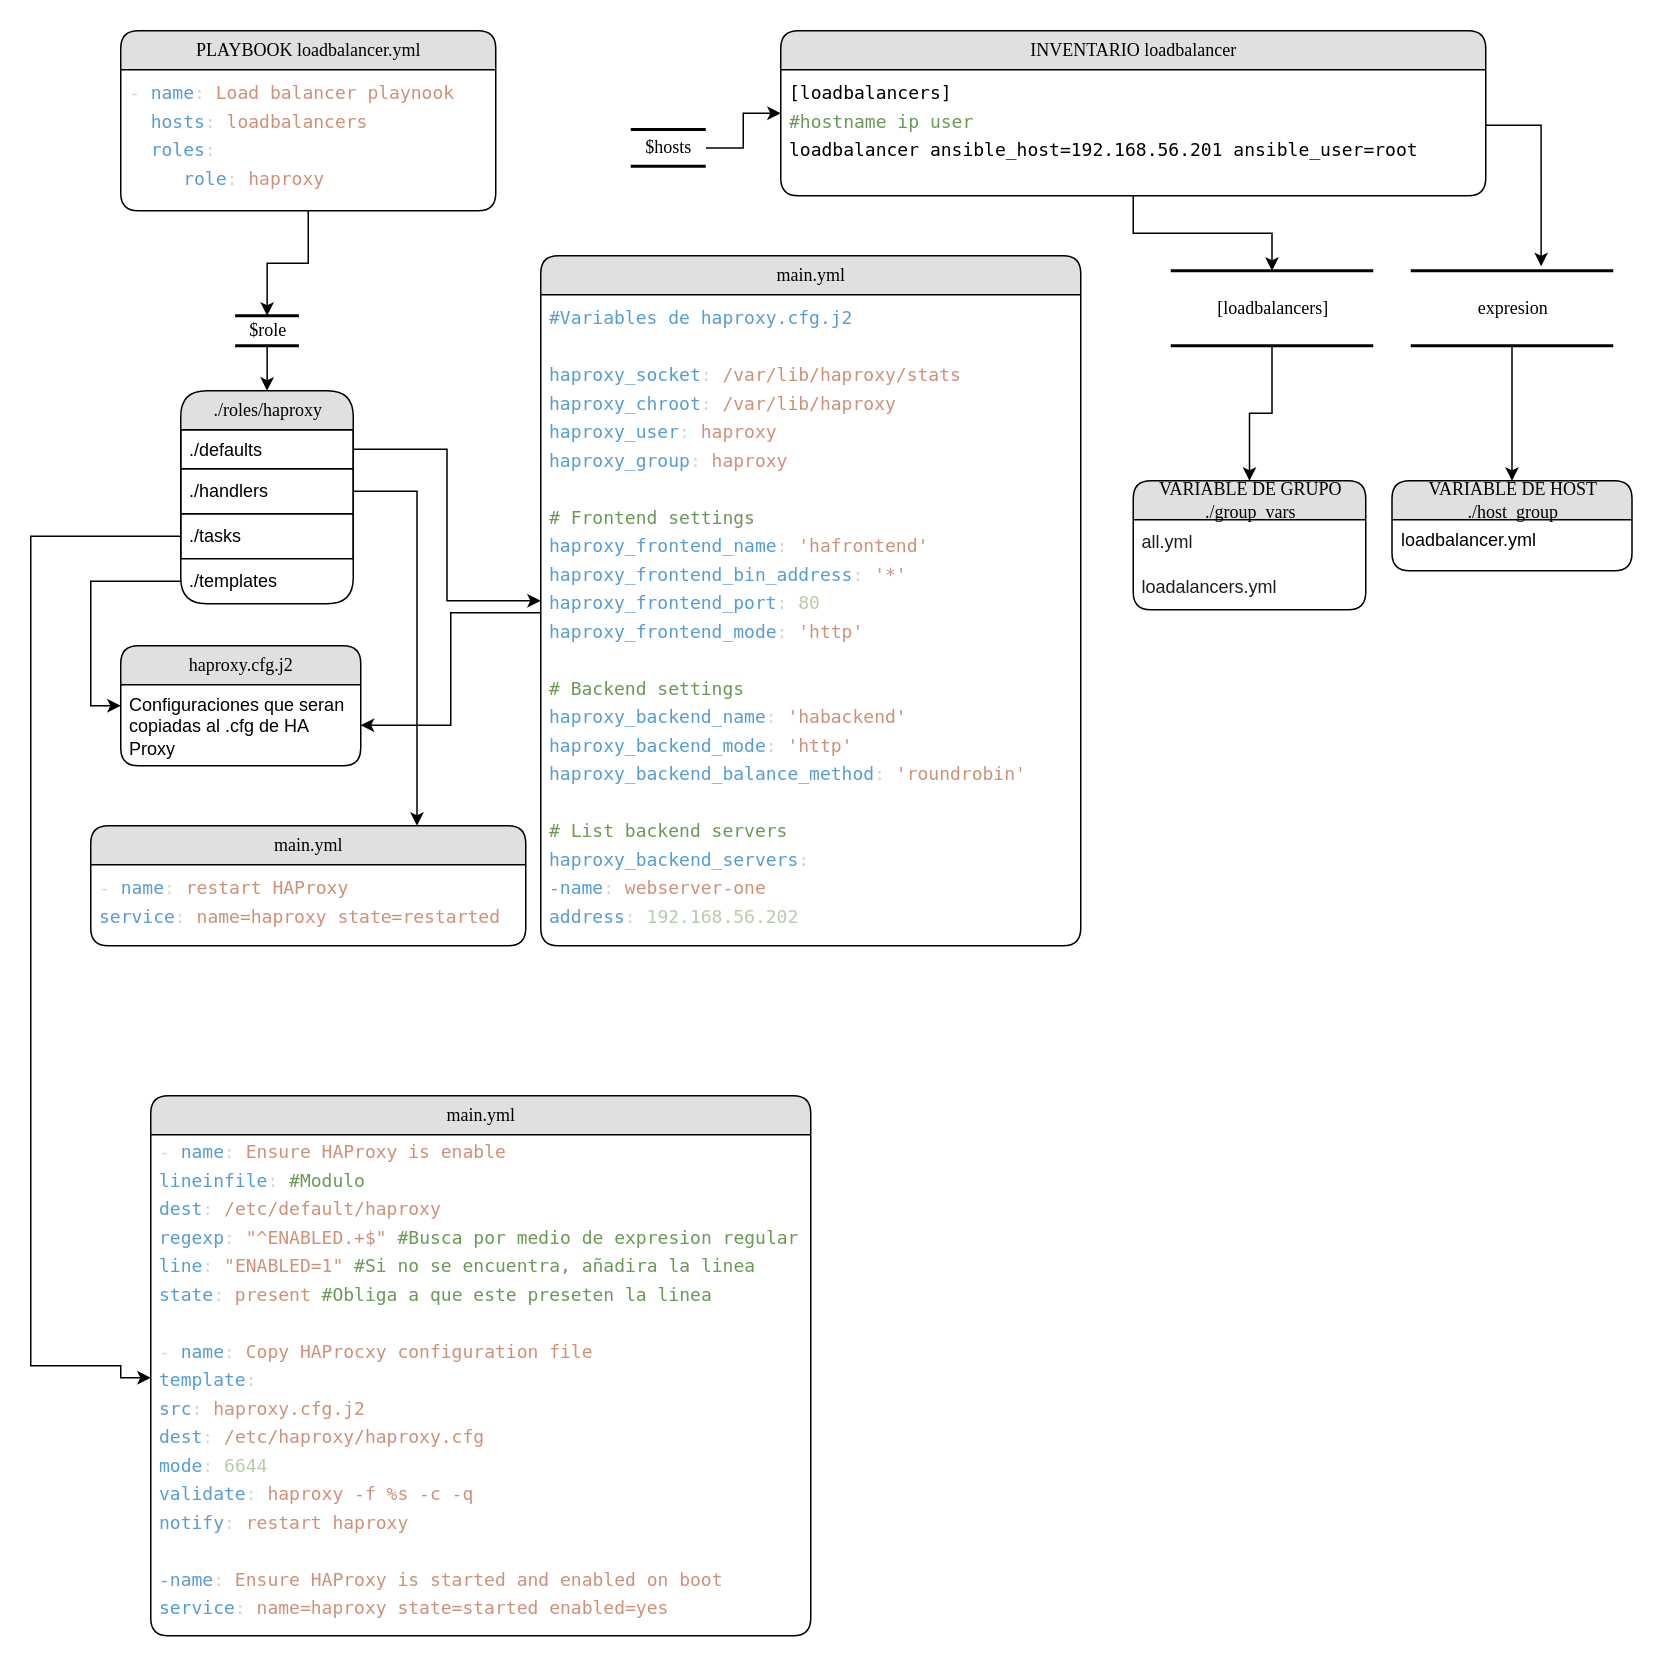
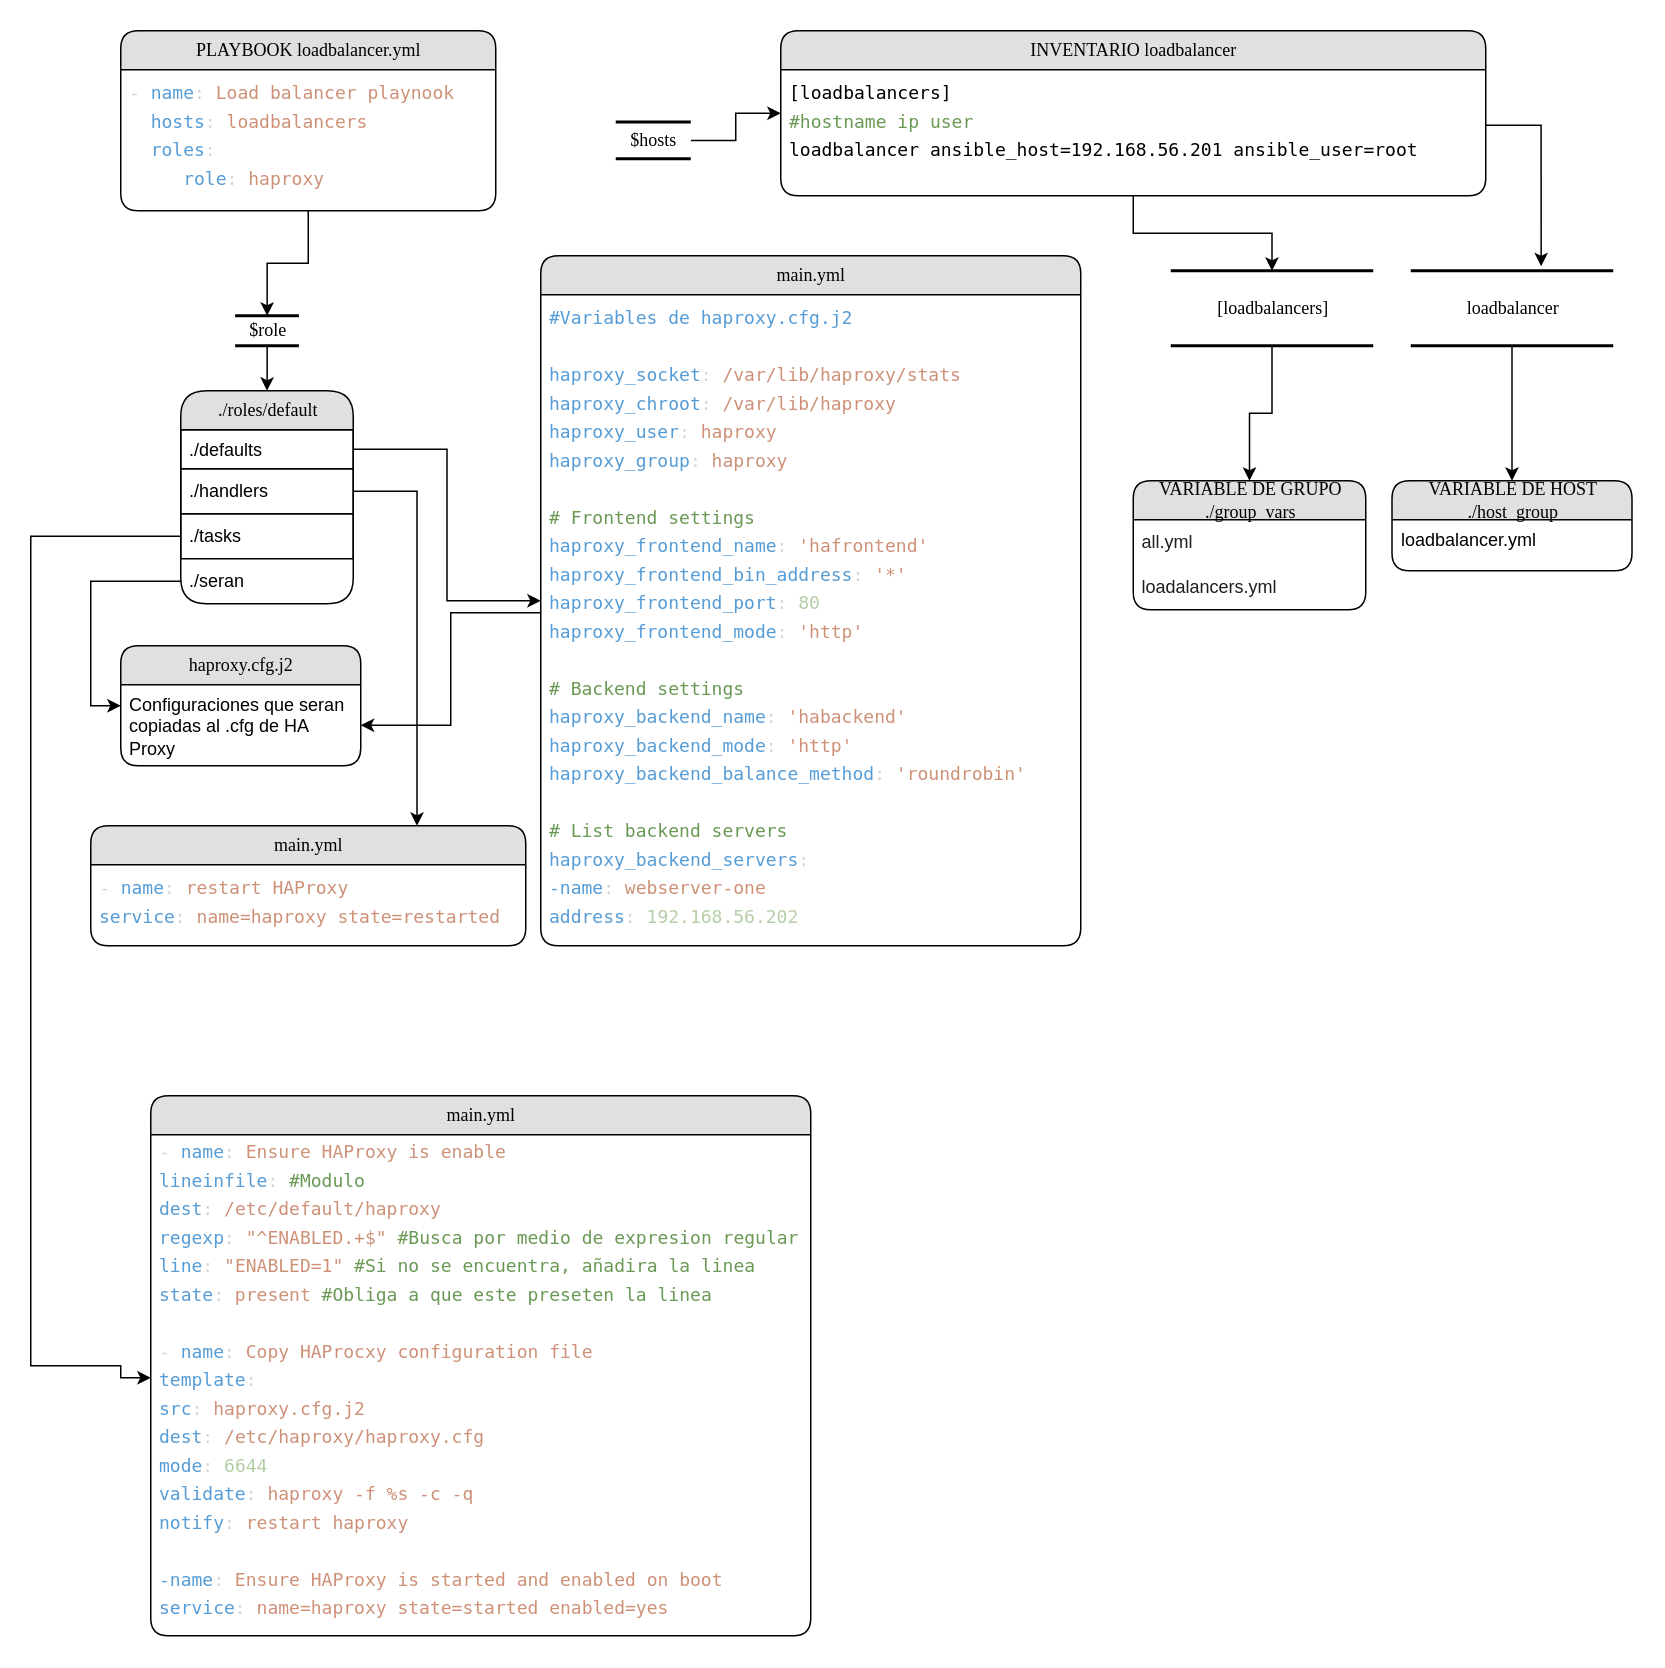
(668, 148) -> (653, 140)
(1514, 308) -> (1514, 308)
(269, 410) -> (269, 410)
(241, 581) -> (223, 581)
